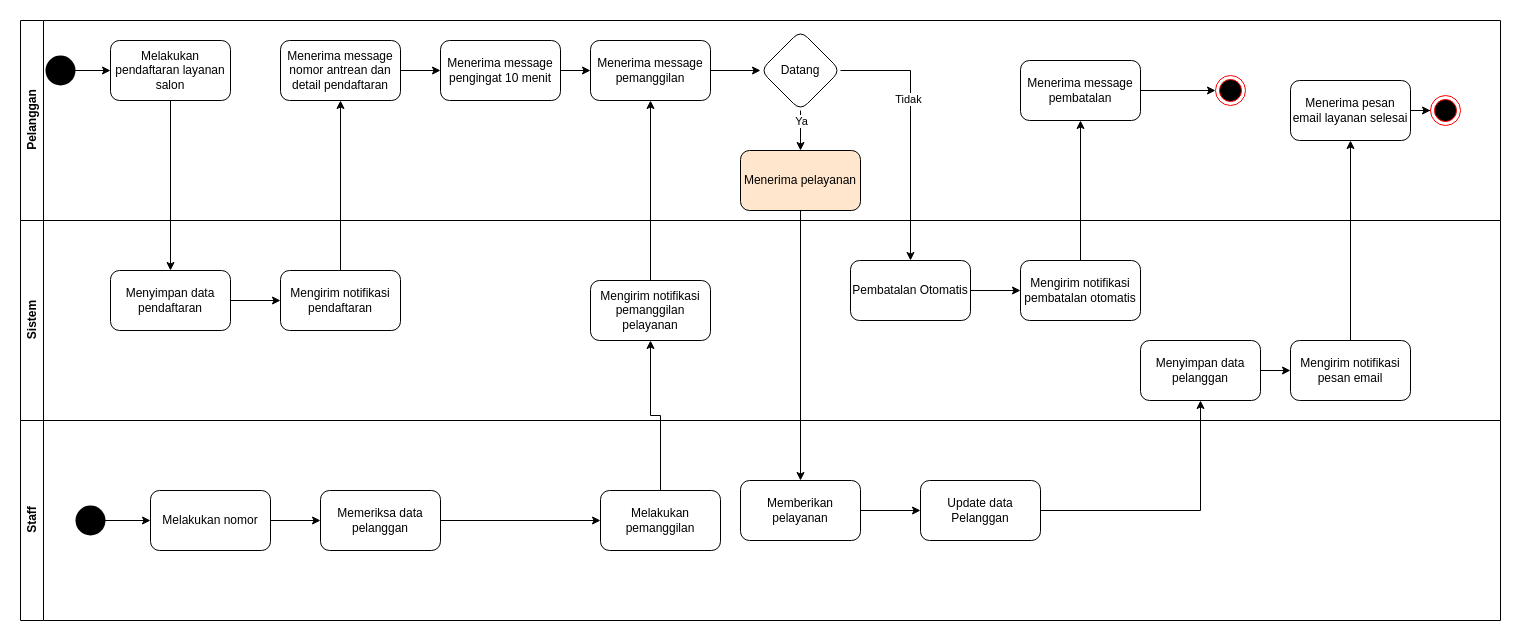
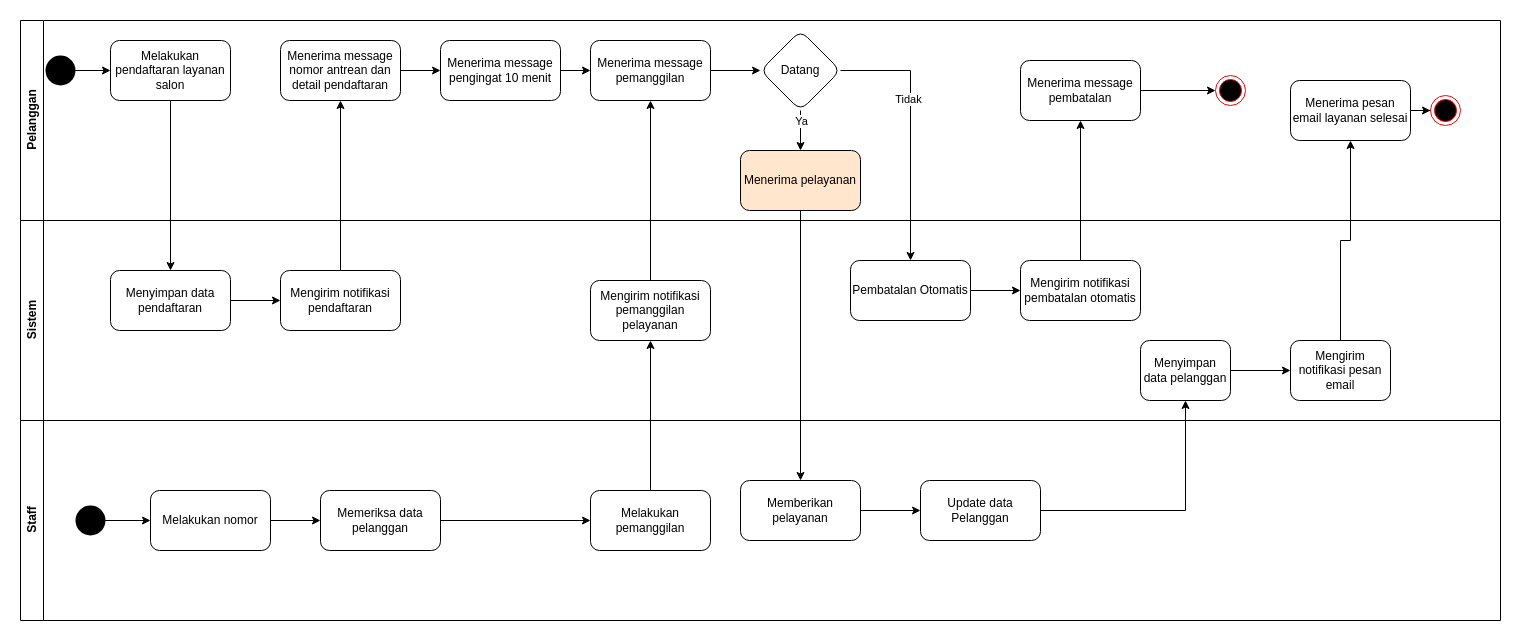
(1201, 371) -> (1186, 371)
(1351, 371) -> (1341, 371)
(661, 521) -> (651, 521)
